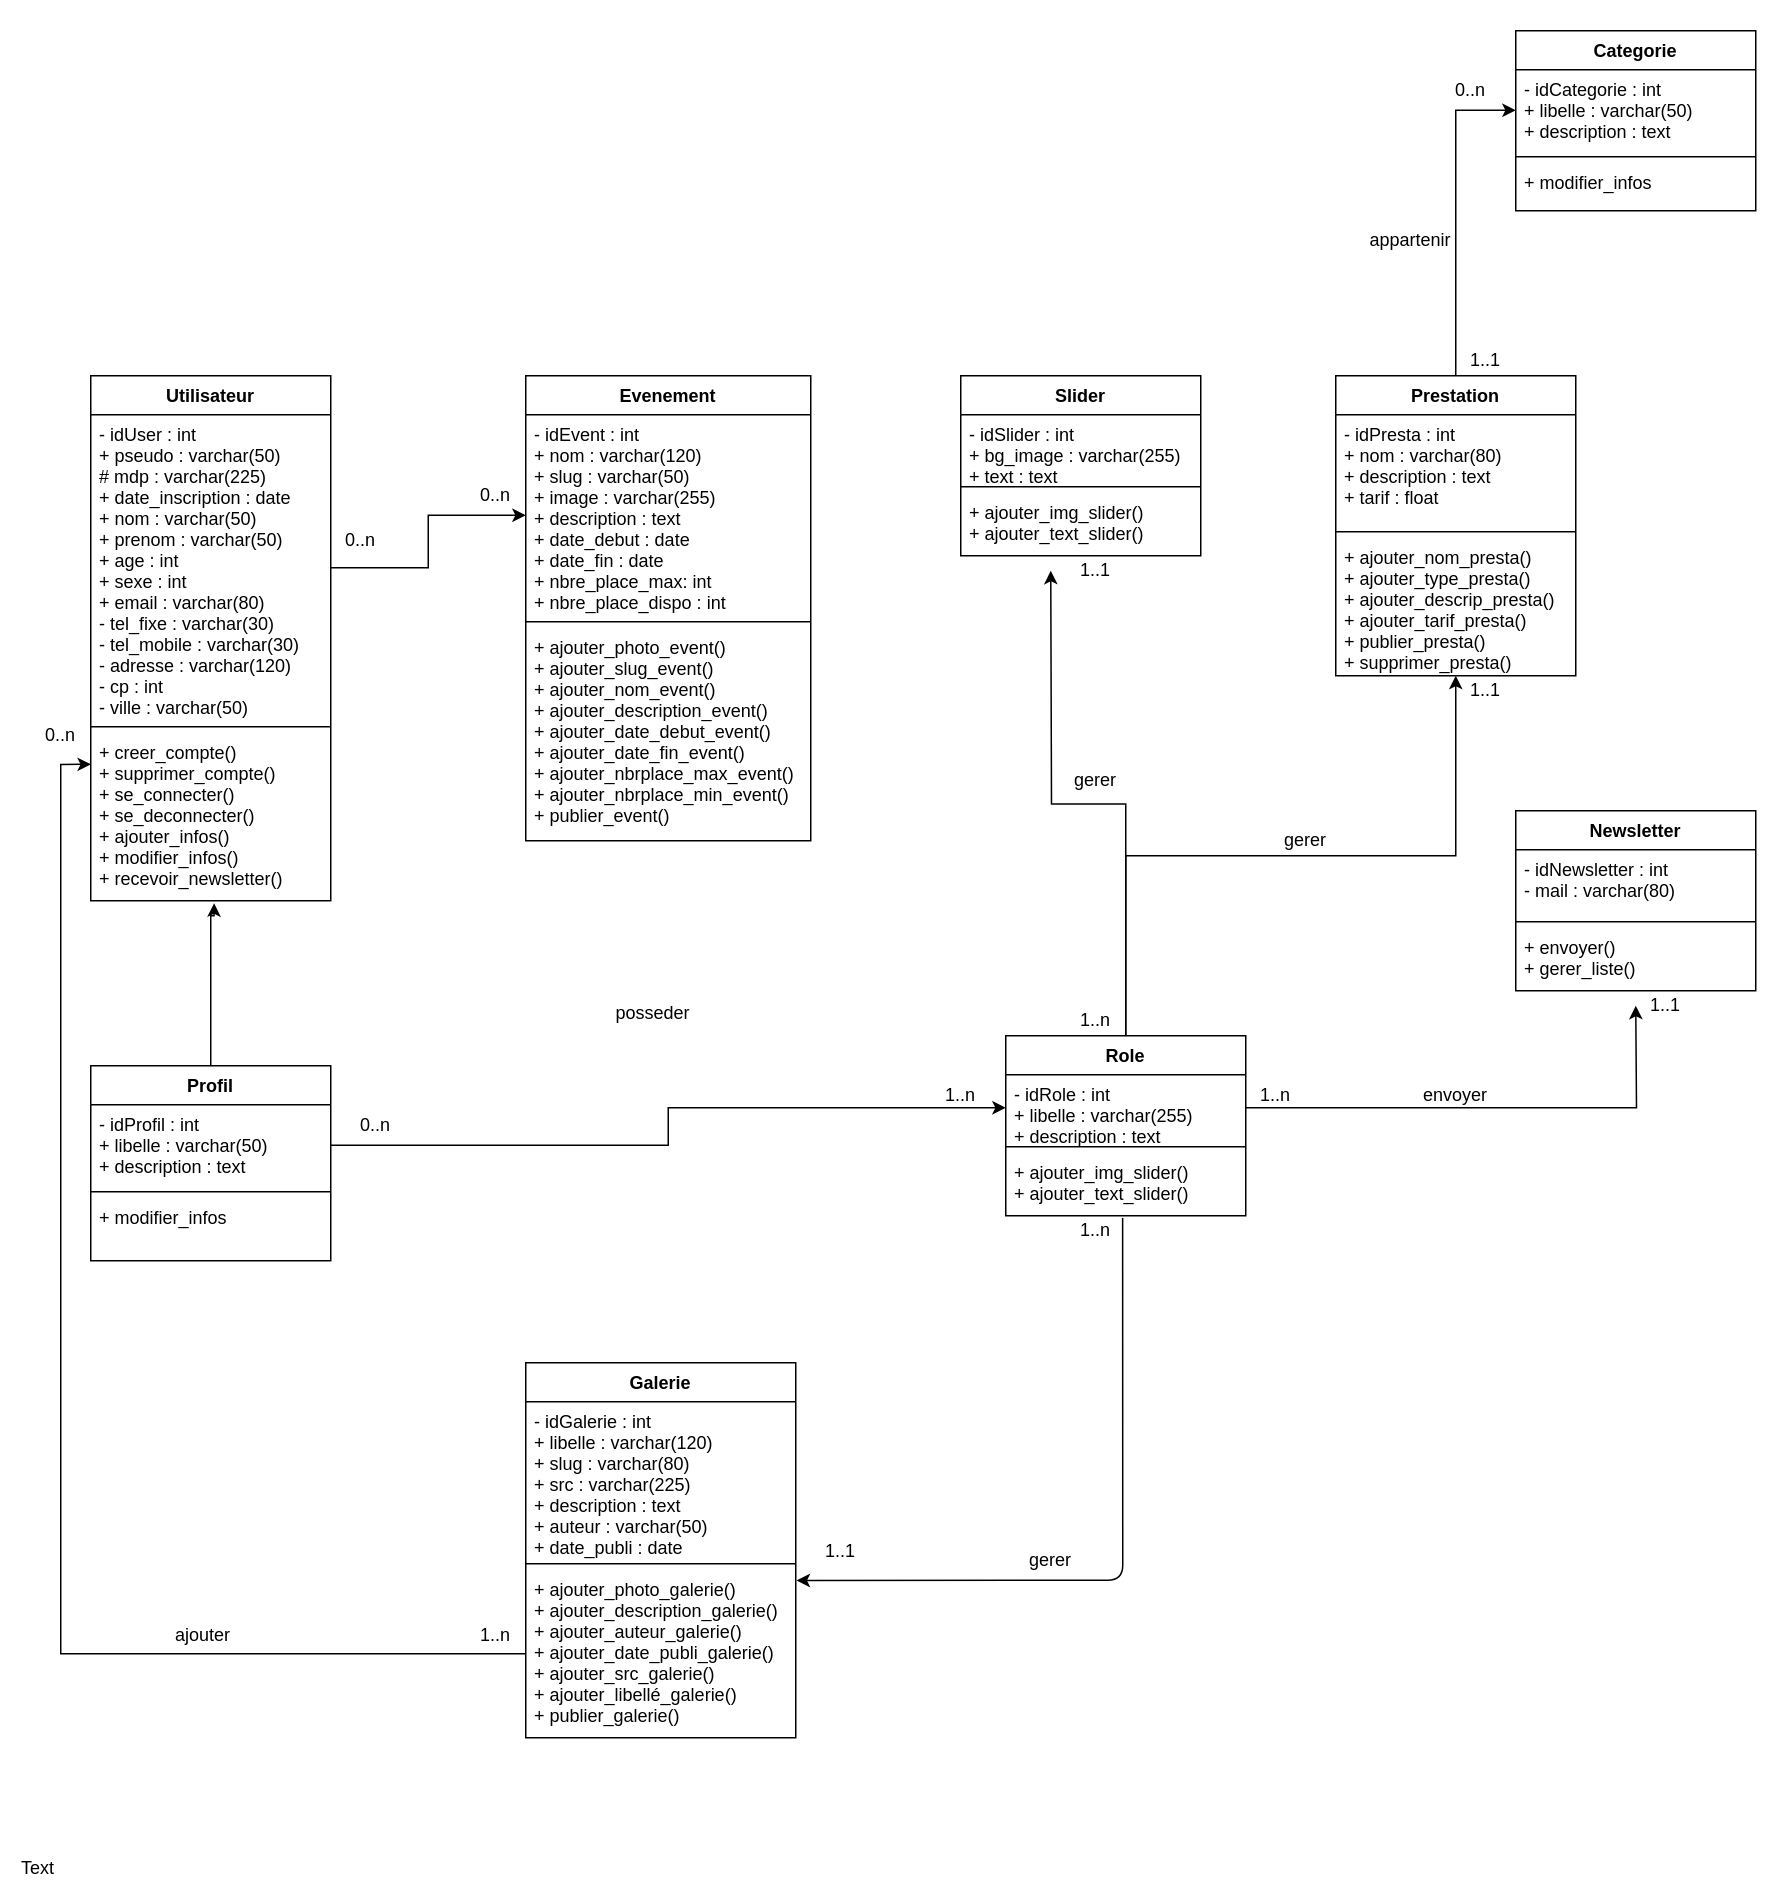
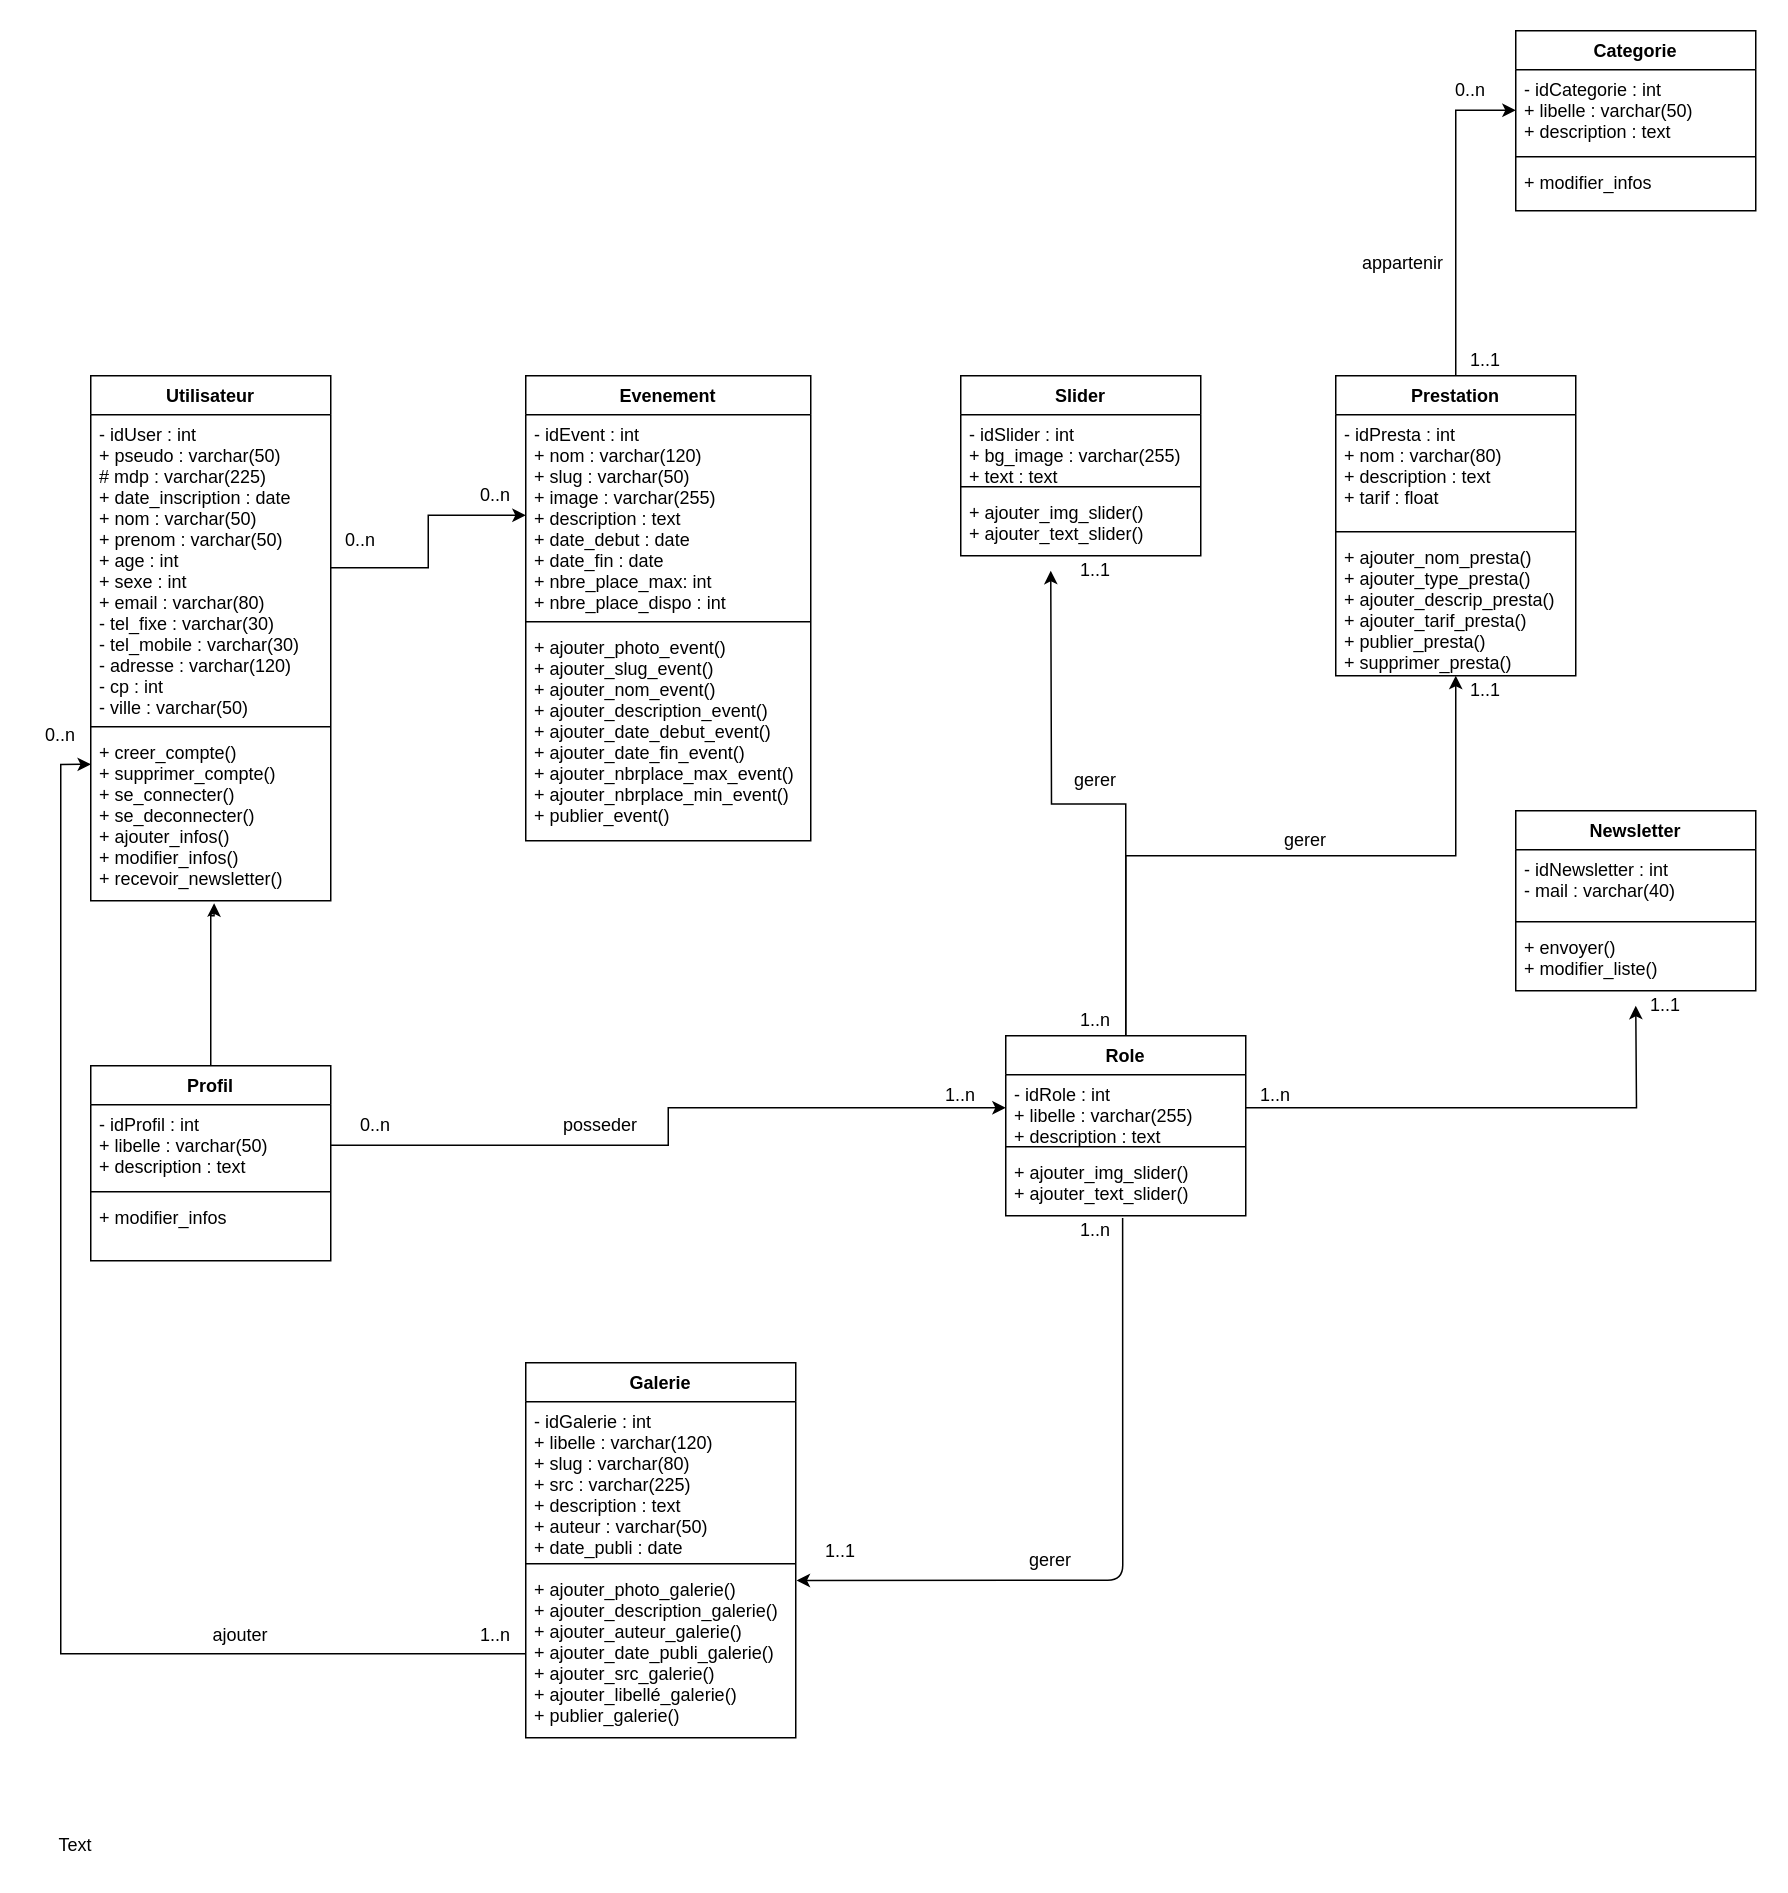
(1411, 241) -> (1403, 263)
(1608, 870) -> (1608, 870)
(1577, 948) -> (1577, 948)
(653, 1013) -> (601, 1126)
(1456, 1096) -> none
(203, 1636) -> (241, 1636)
(38, 1868) -> (76, 1846)
